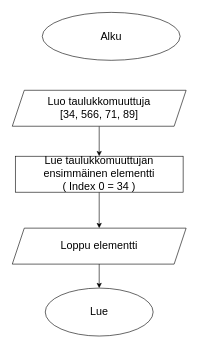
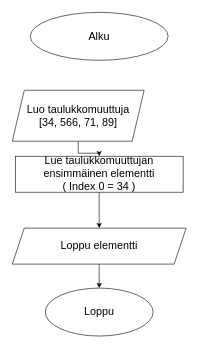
(111, 36) -> (99, 36)
(99, 108) -> (78, 116)
(99, 312) -> (99, 312)
